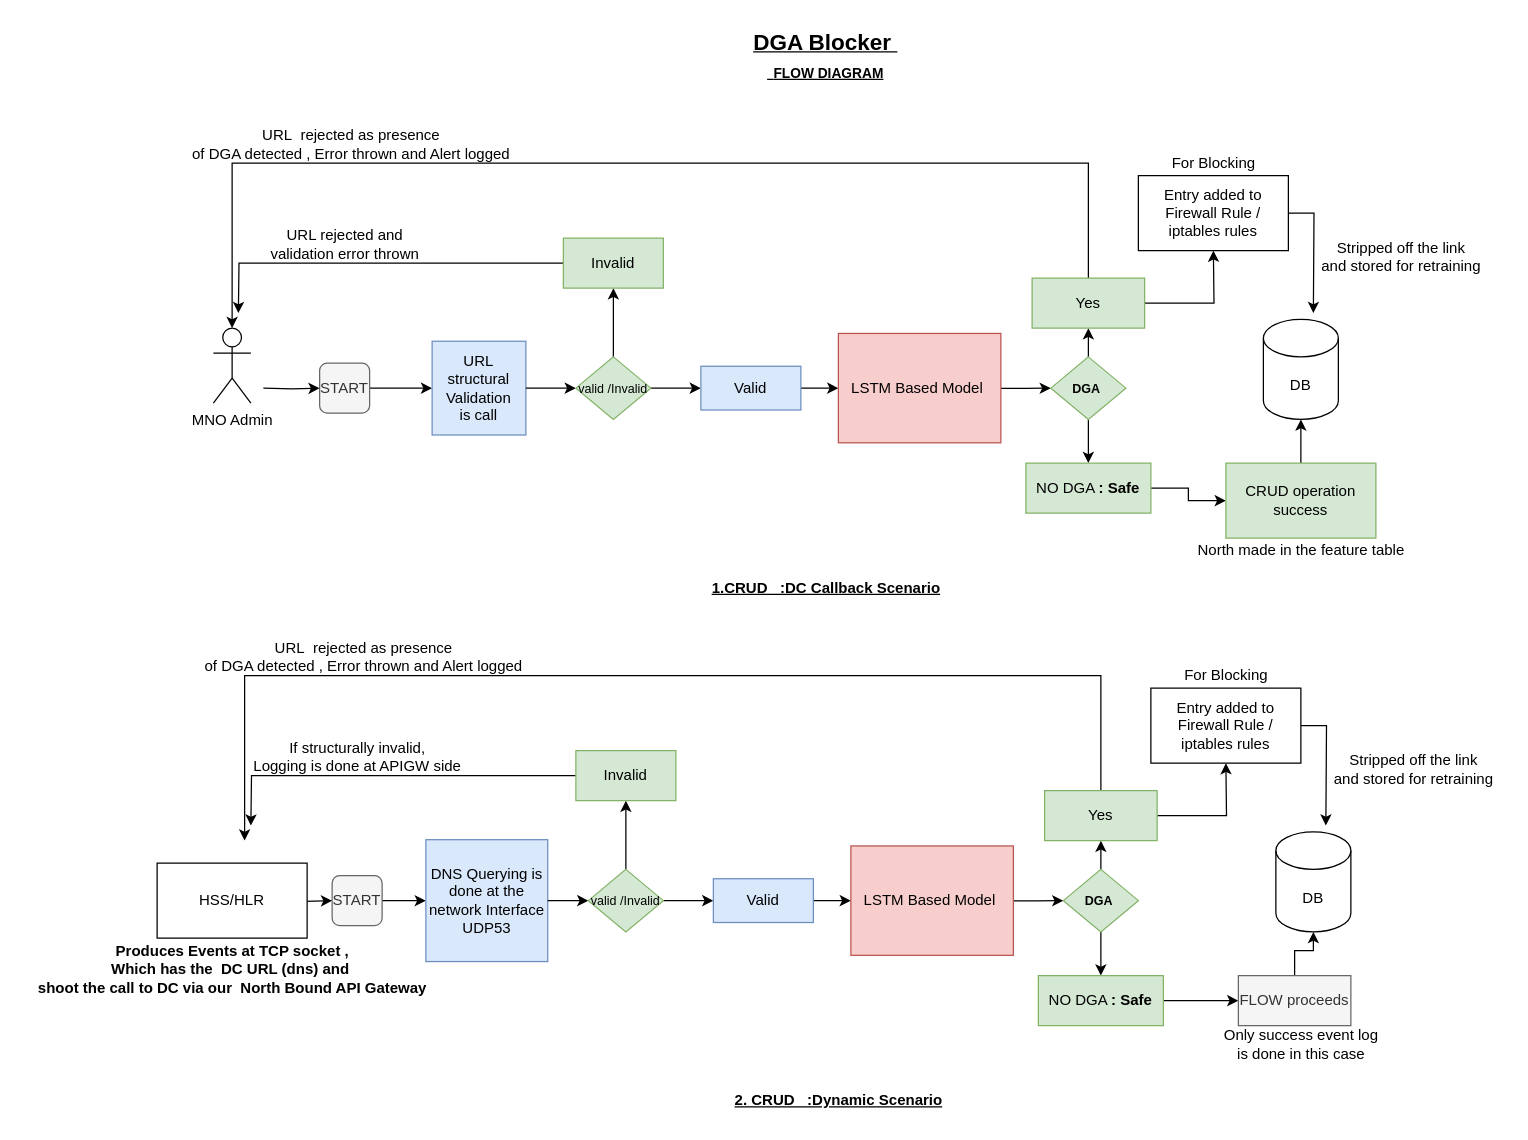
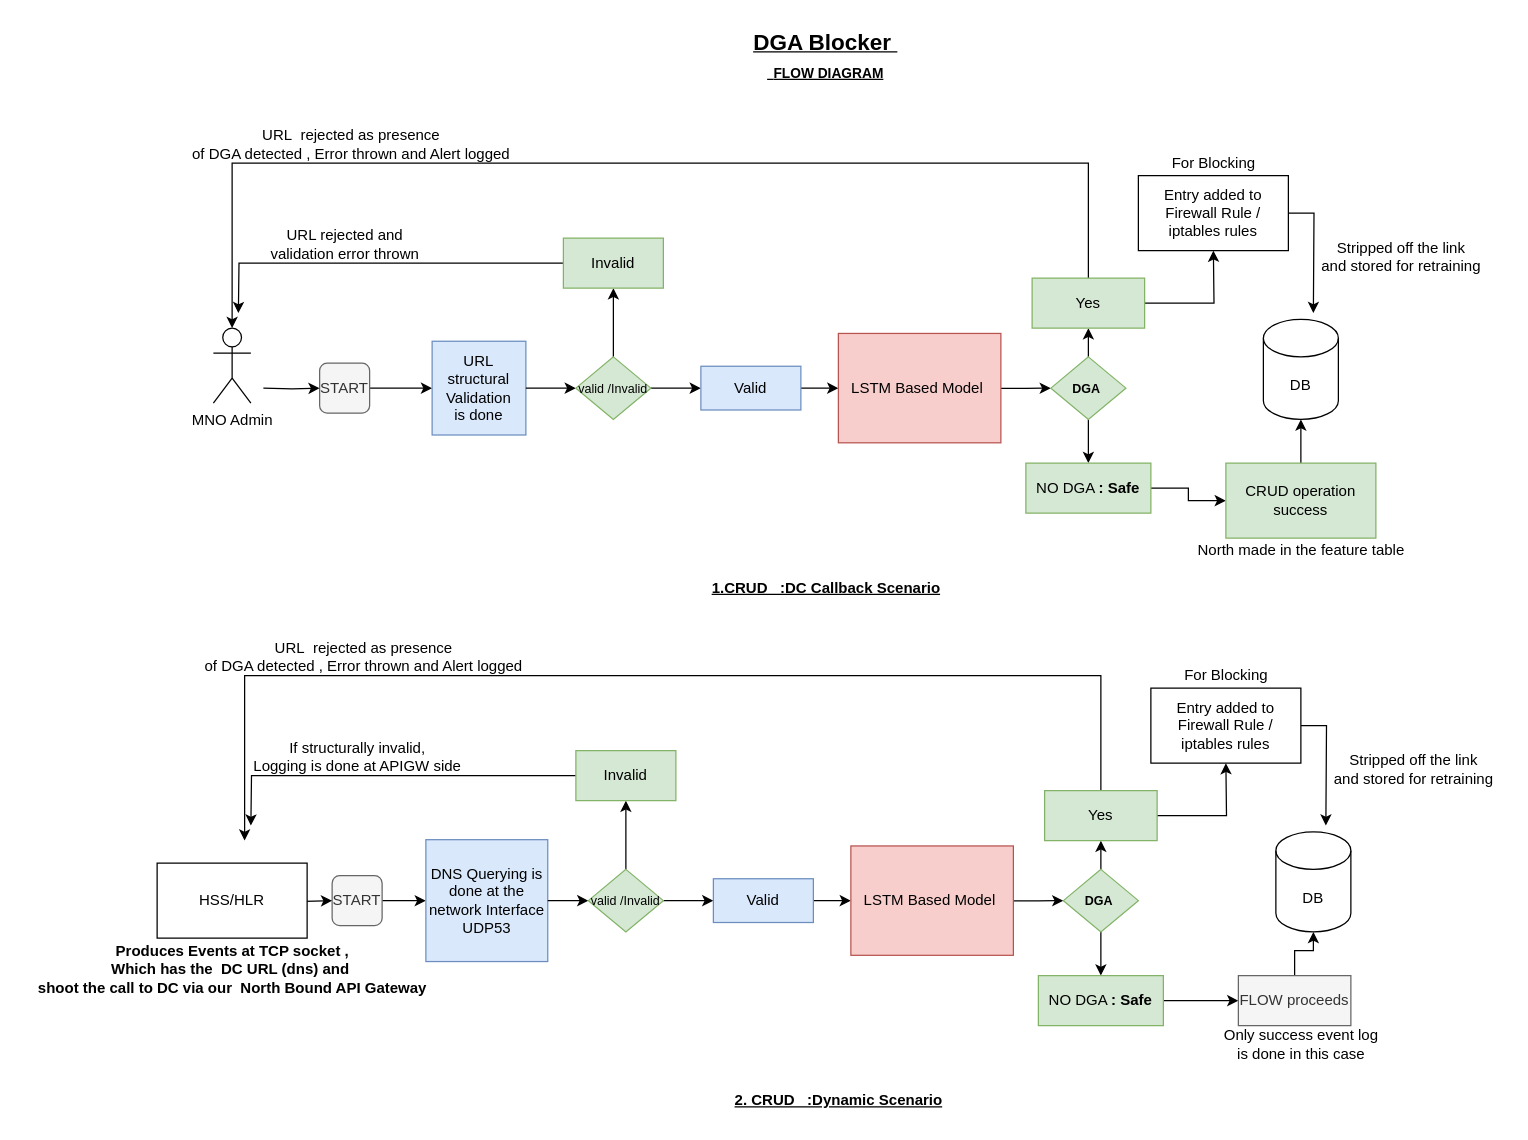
(479, 388) -> (479, 388)
